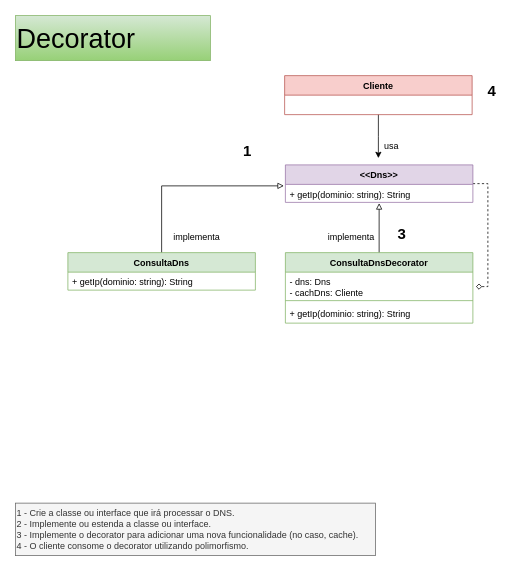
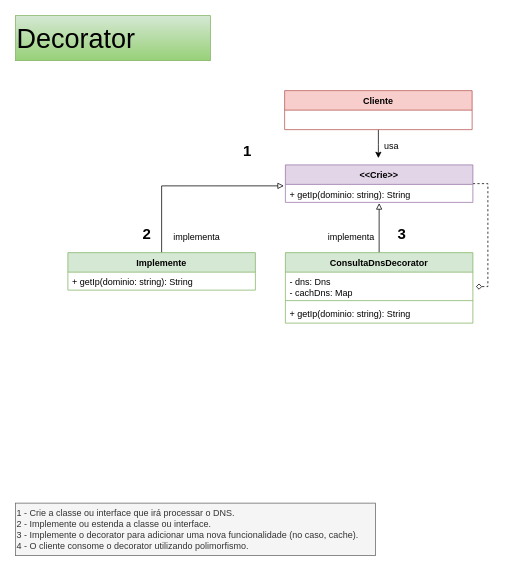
(492, 90) -> none
(378, 95) -> (378, 110)
(379, 175) -> (379, 175)
none -> (147, 233)
(162, 263) -> (162, 263)
(329, 288) -> (322, 288)
